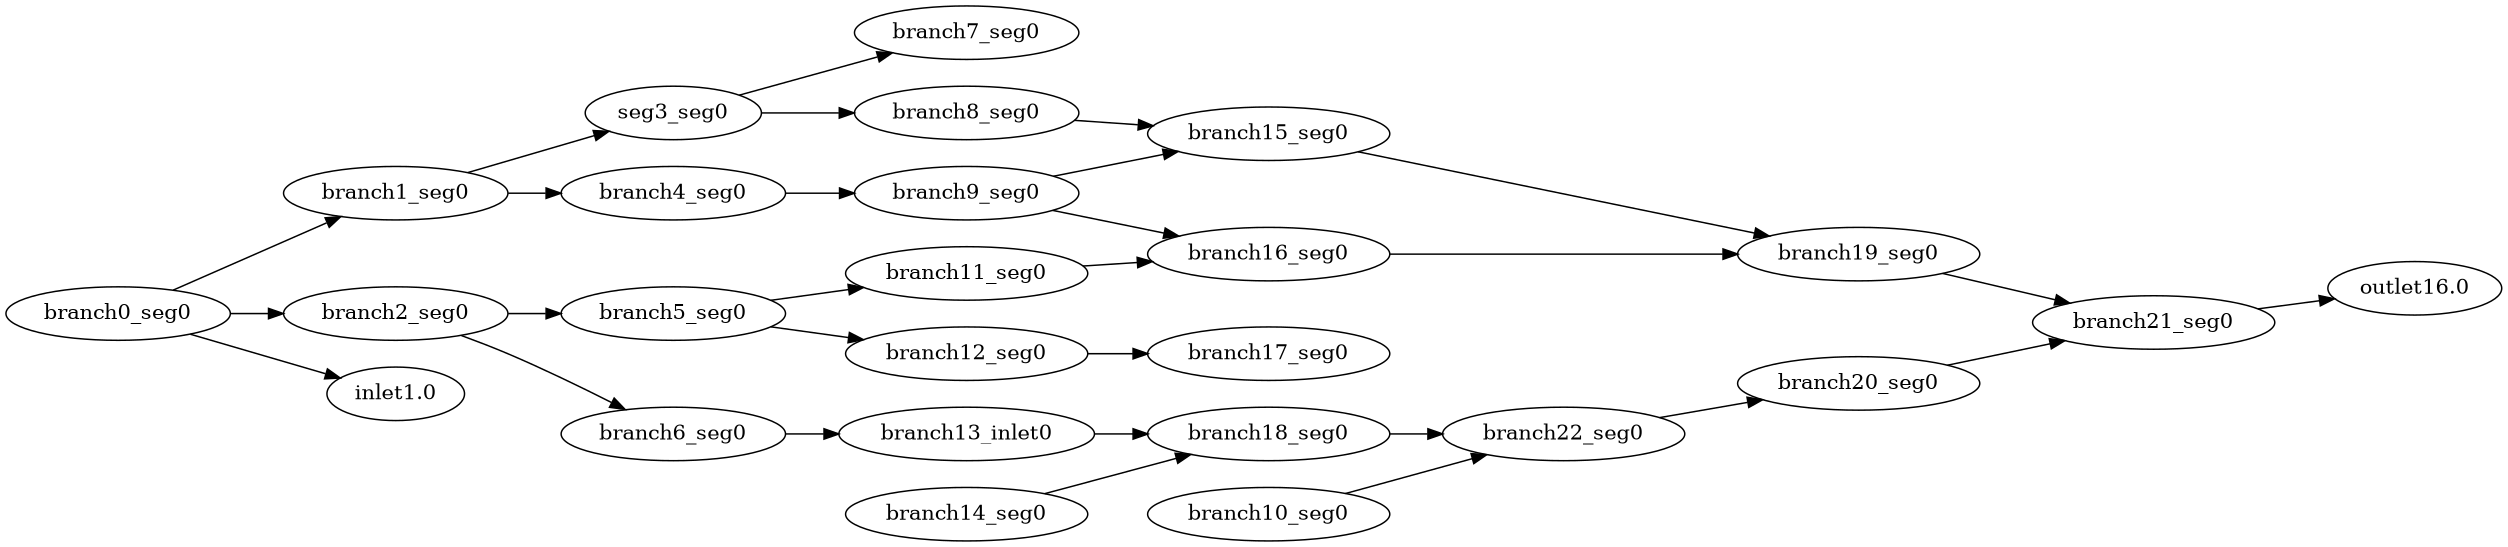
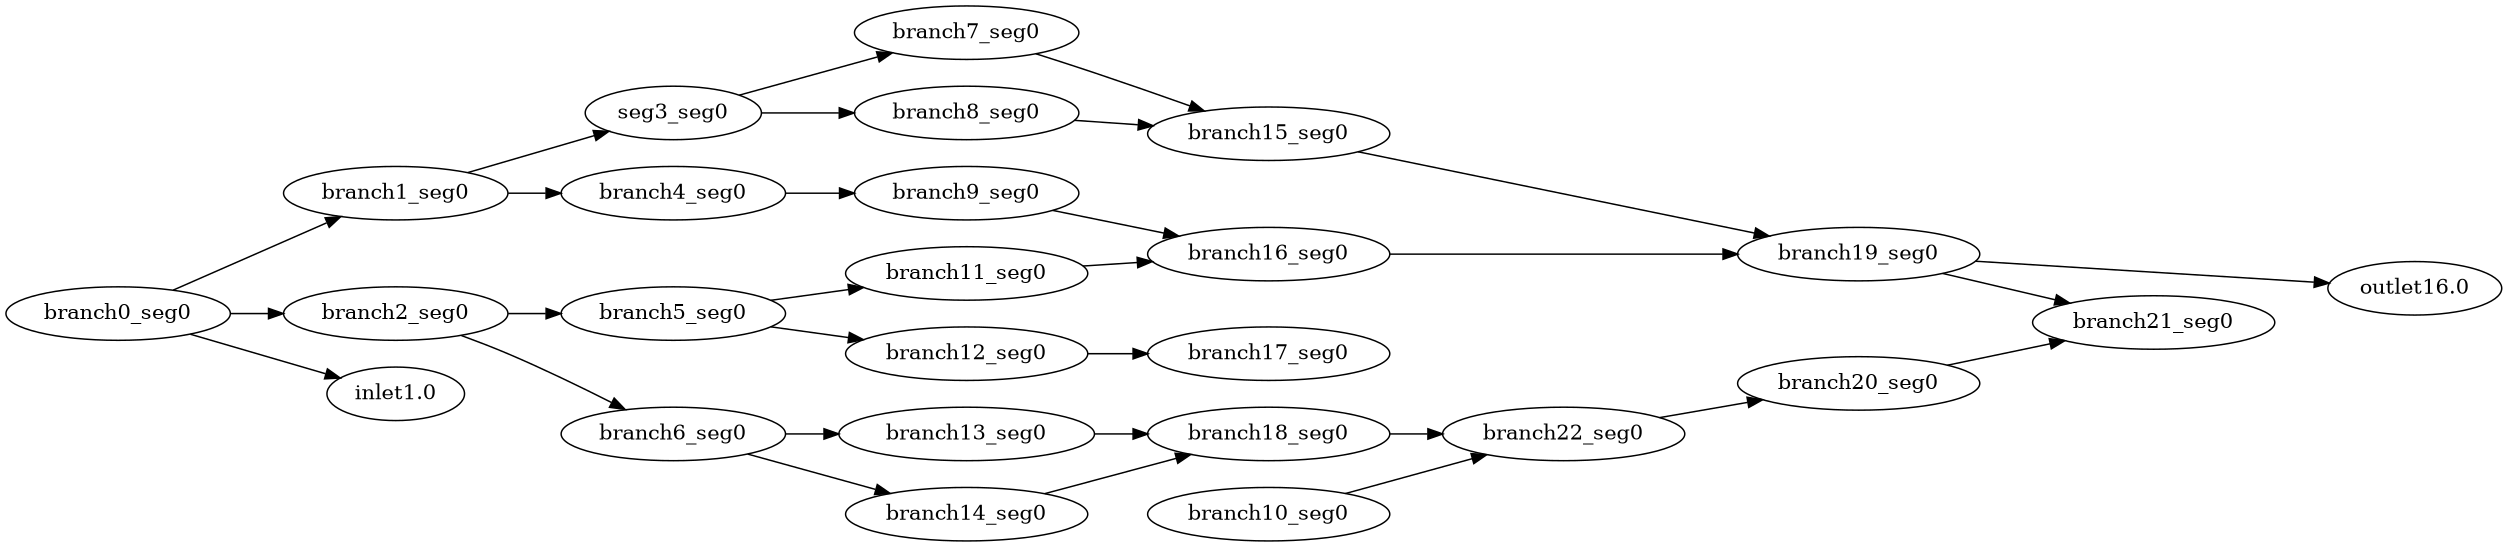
(1109, 165) -> (1113, 79)
(2289, 305) -> (2145, 272)
(967, 434) -> (967, 434)
none -> (812, 472)
